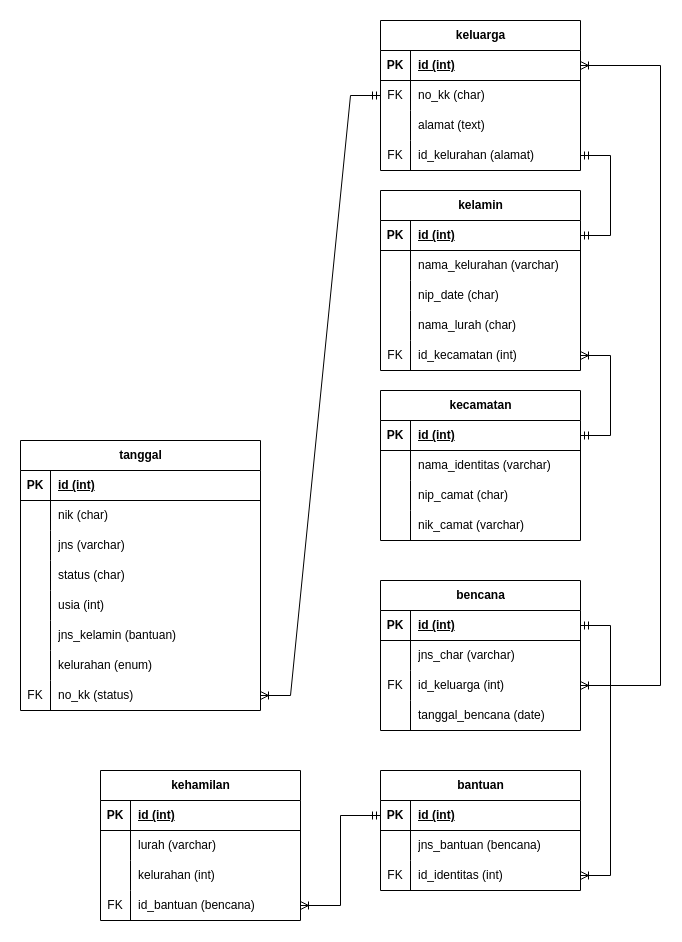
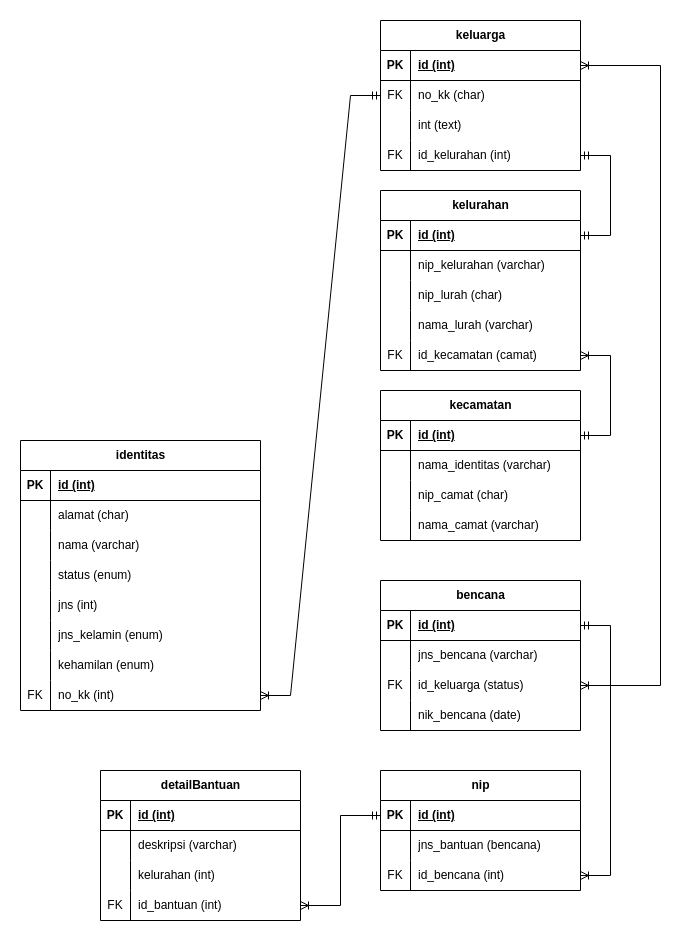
(459, 126) -> (449, 126)
(484, 156) -> (474, 156)
(481, 206) -> (481, 206)
(496, 266) -> (491, 266)
(466, 296) -> (468, 296)
(474, 326) -> (484, 326)
(476, 356) -> (484, 356)
(141, 456) -> (141, 456)
(89, 516) -> (99, 516)
(481, 526) -> (486, 526)
(101, 546) -> (104, 546)
(101, 576) -> (101, 576)
(87, 606) -> (86, 606)
(124, 636) -> (114, 636)
(479, 656) -> (489, 656)
(109, 666) -> (108, 666)
(469, 686) -> (481, 686)
(104, 696) -> (92, 696)
(491, 716) -> (477, 716)
(201, 786) -> (201, 786)
(481, 786) -> (481, 786)
(186, 846) -> (198, 846)
(473, 876) -> (469, 876)
(203, 906) -> (188, 906)
